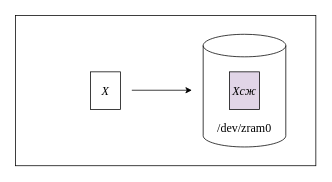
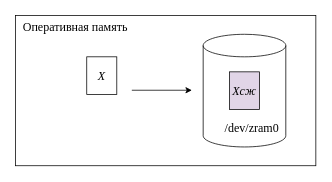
none -> (75, 27)
(105, 90) -> (102, 75)
(244, 128) -> (252, 128)
